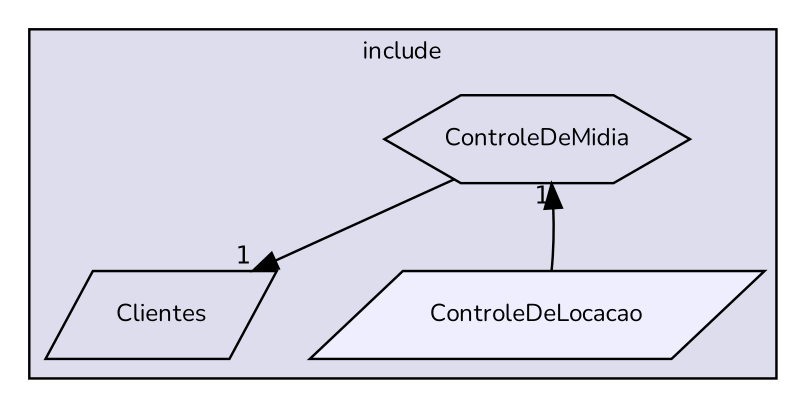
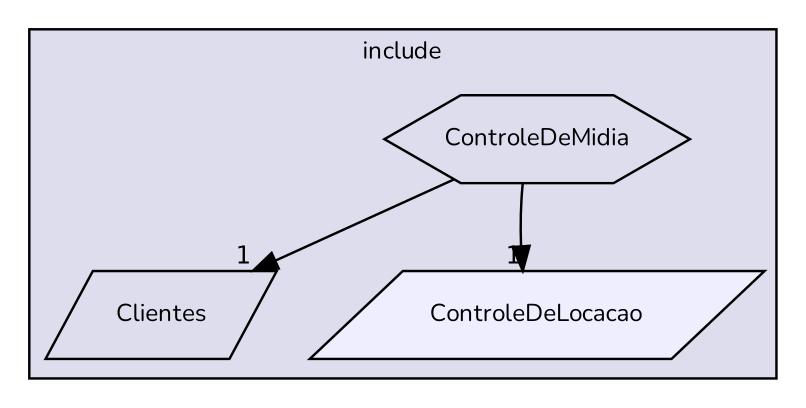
(553, 240) -> (521, 215)
